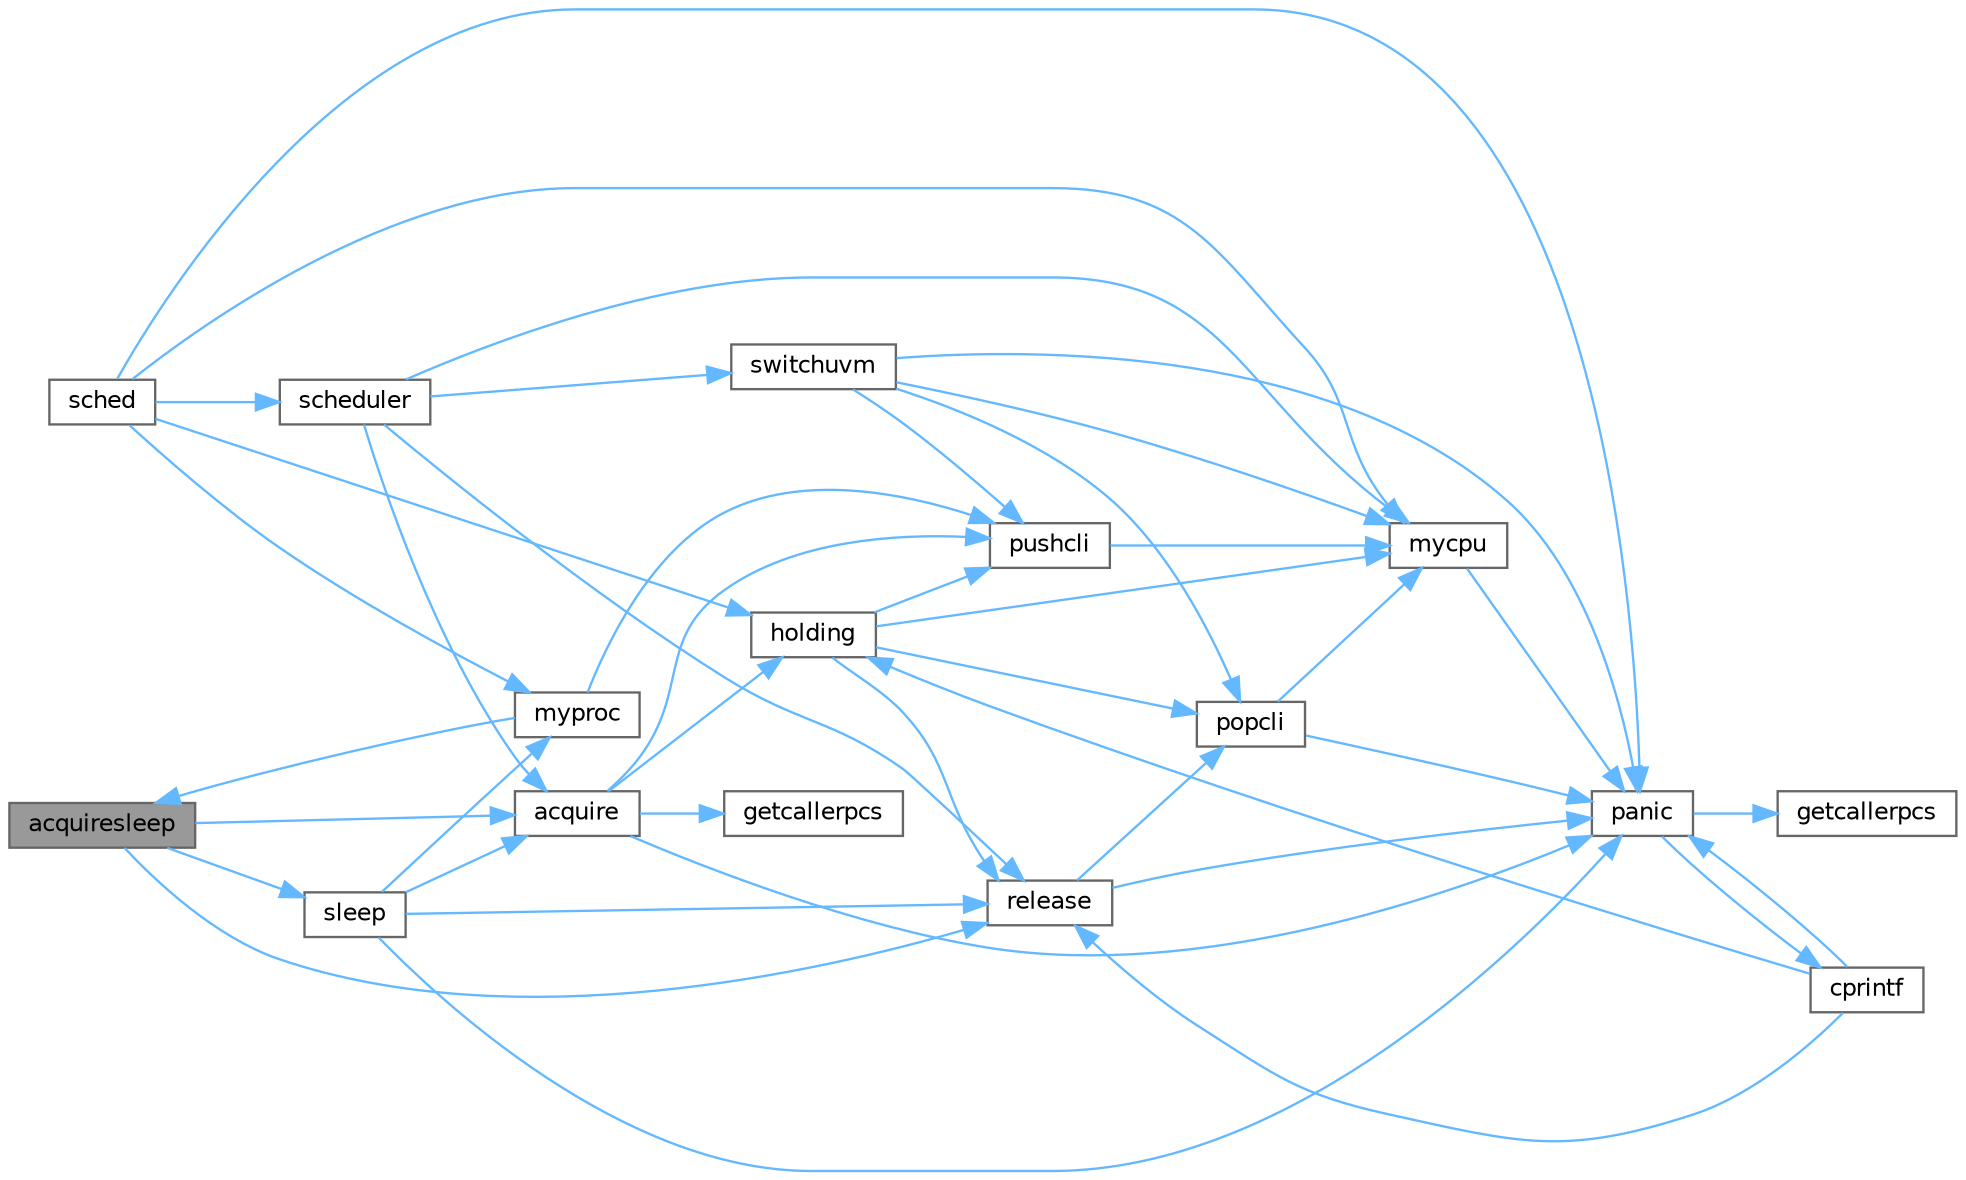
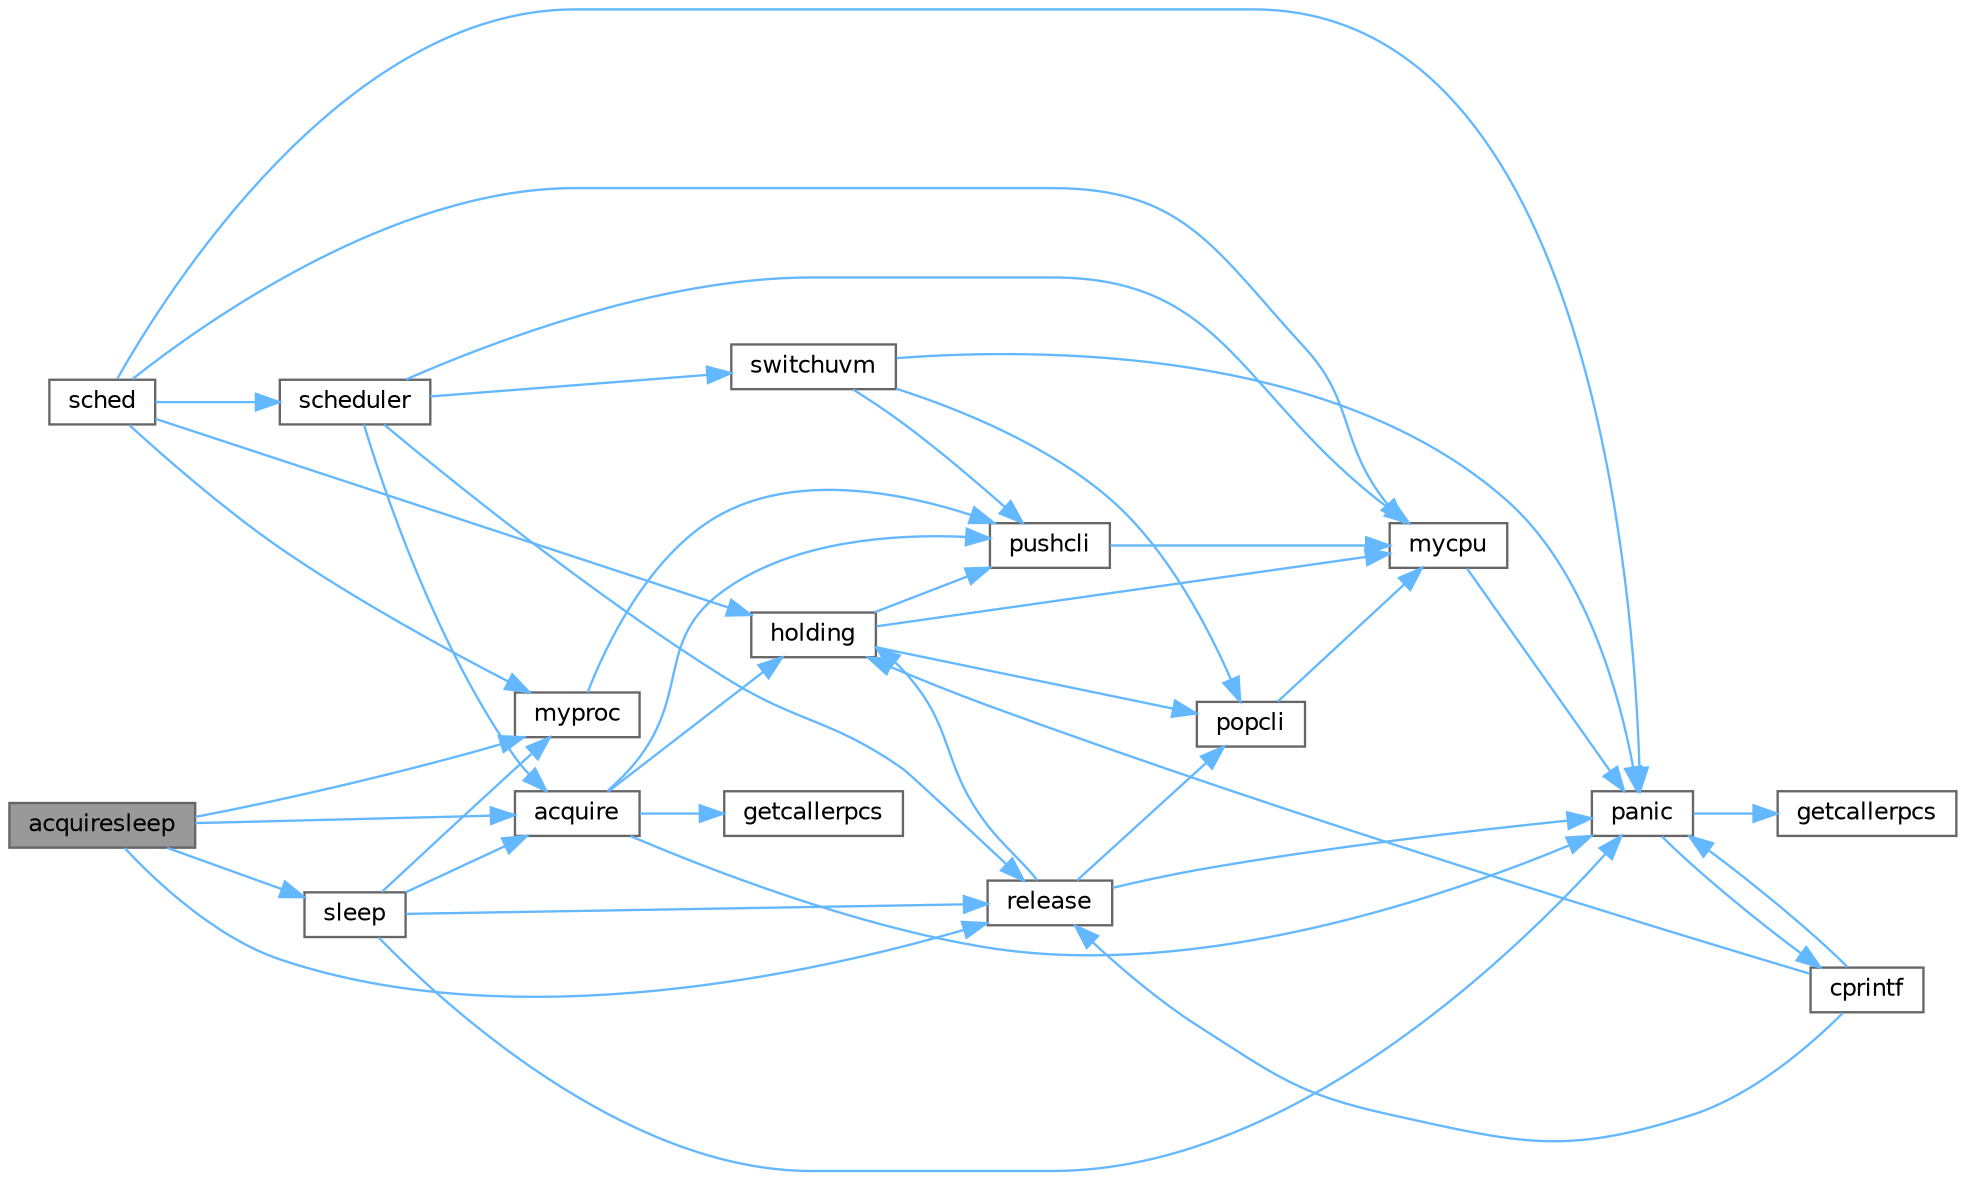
(1135, 439) -> none
(927, 745) -> (959, 776)
(346, 753) -> (349, 784)
(1437, 765) -> none
